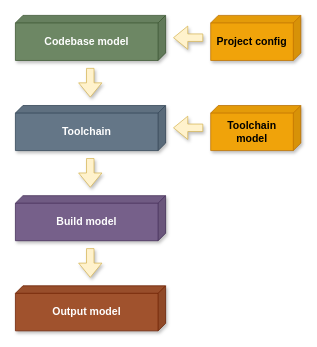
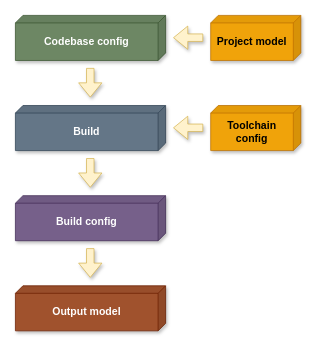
(87, 42) -> (87, 42)
(252, 42) -> (252, 42)
(87, 132) -> (87, 132)
(252, 132) -> (252, 132)
(87, 222) -> (87, 222)
